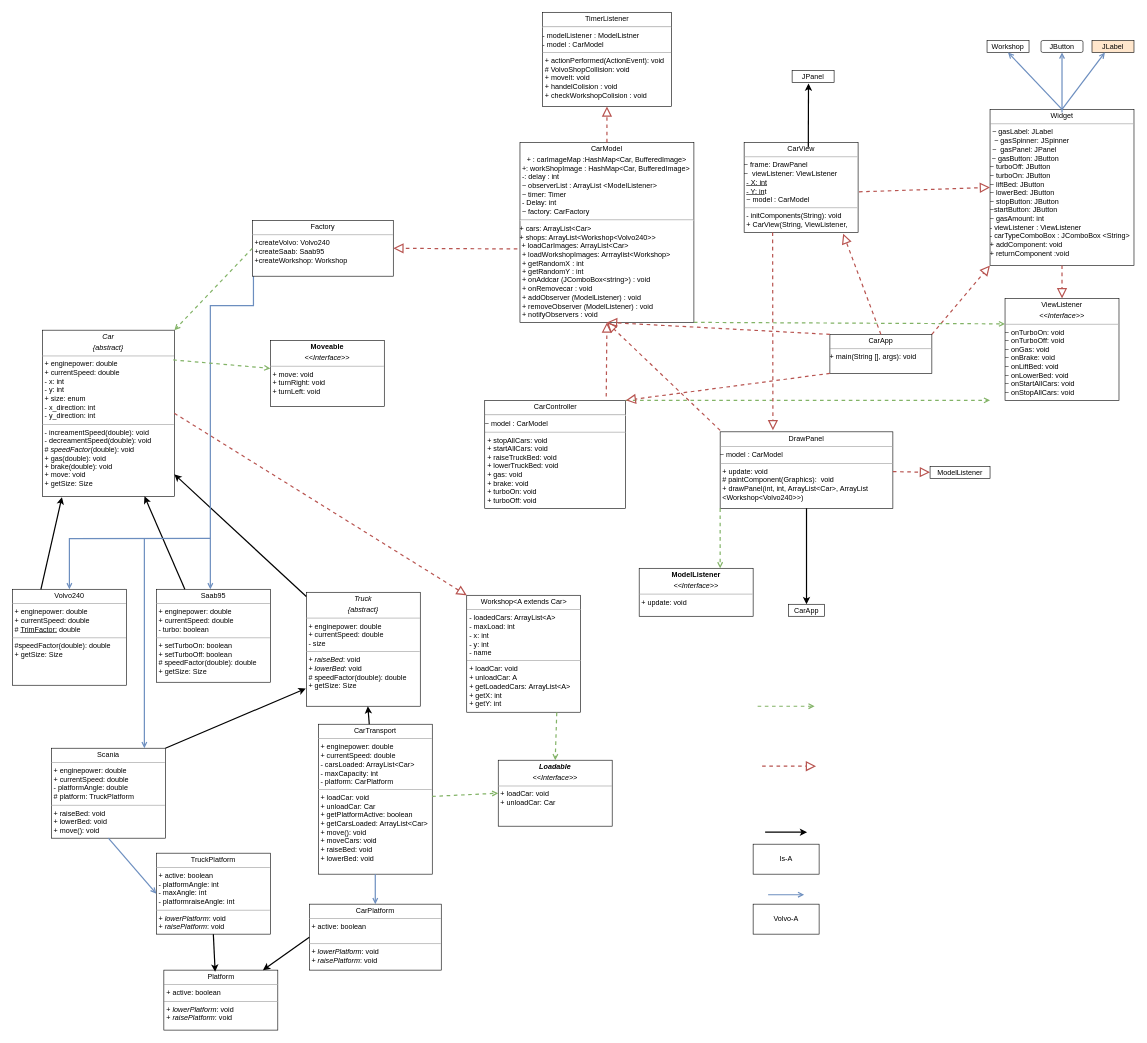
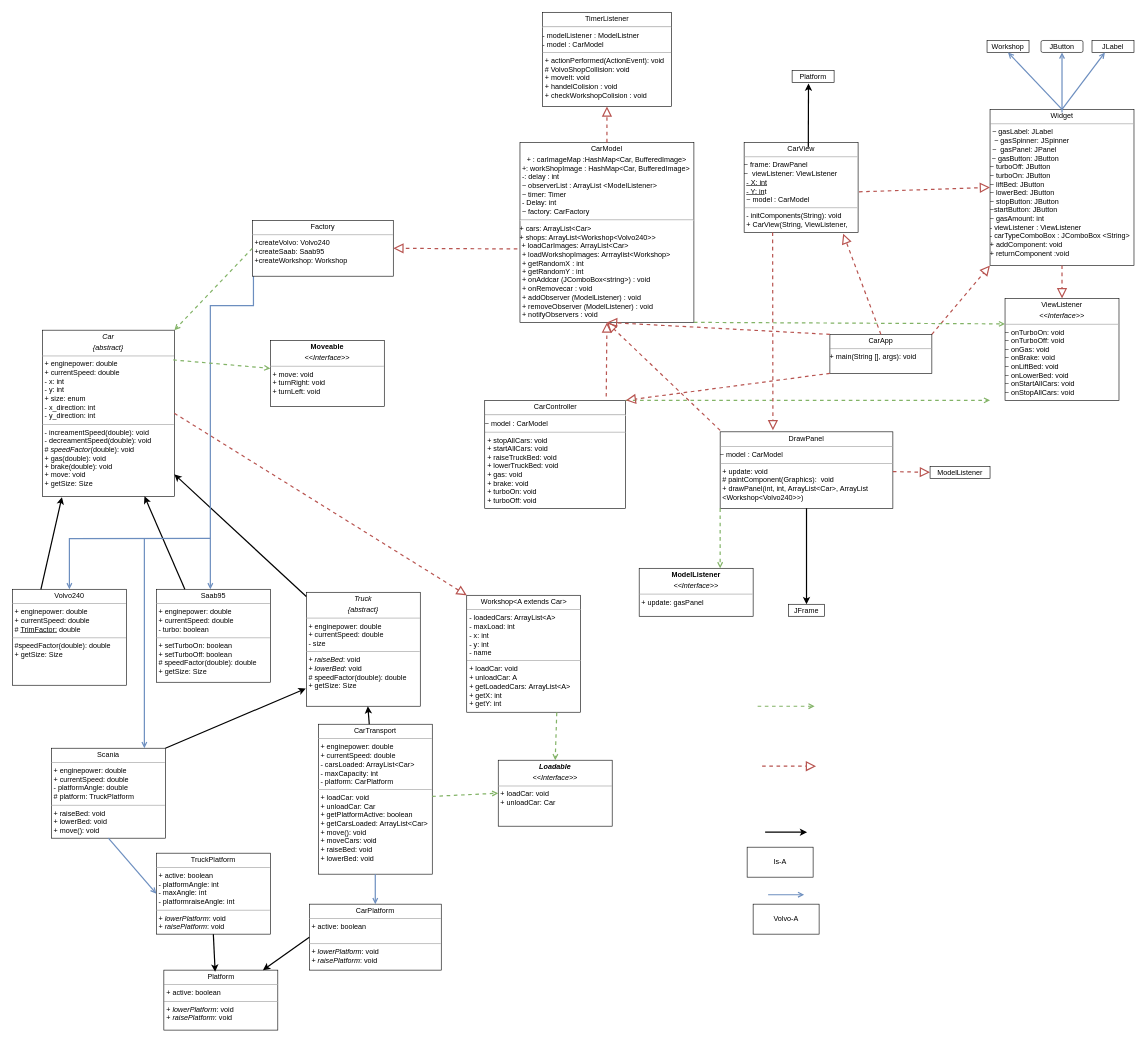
(1113, 47) -> (1113, 47)
(803, 75) -> (807, 75)
(666, 581) -> (672, 581)
(801, 609) -> (801, 609)
(786, 860) -> (780, 863)
